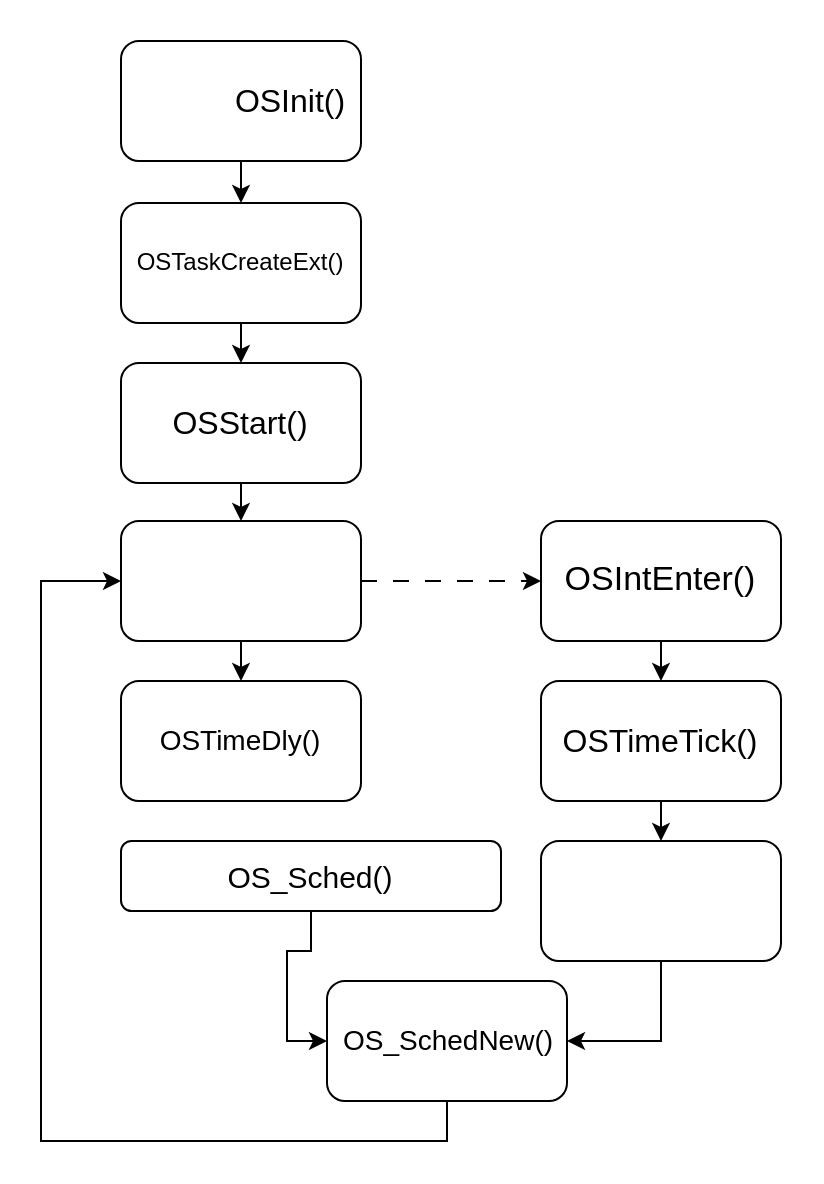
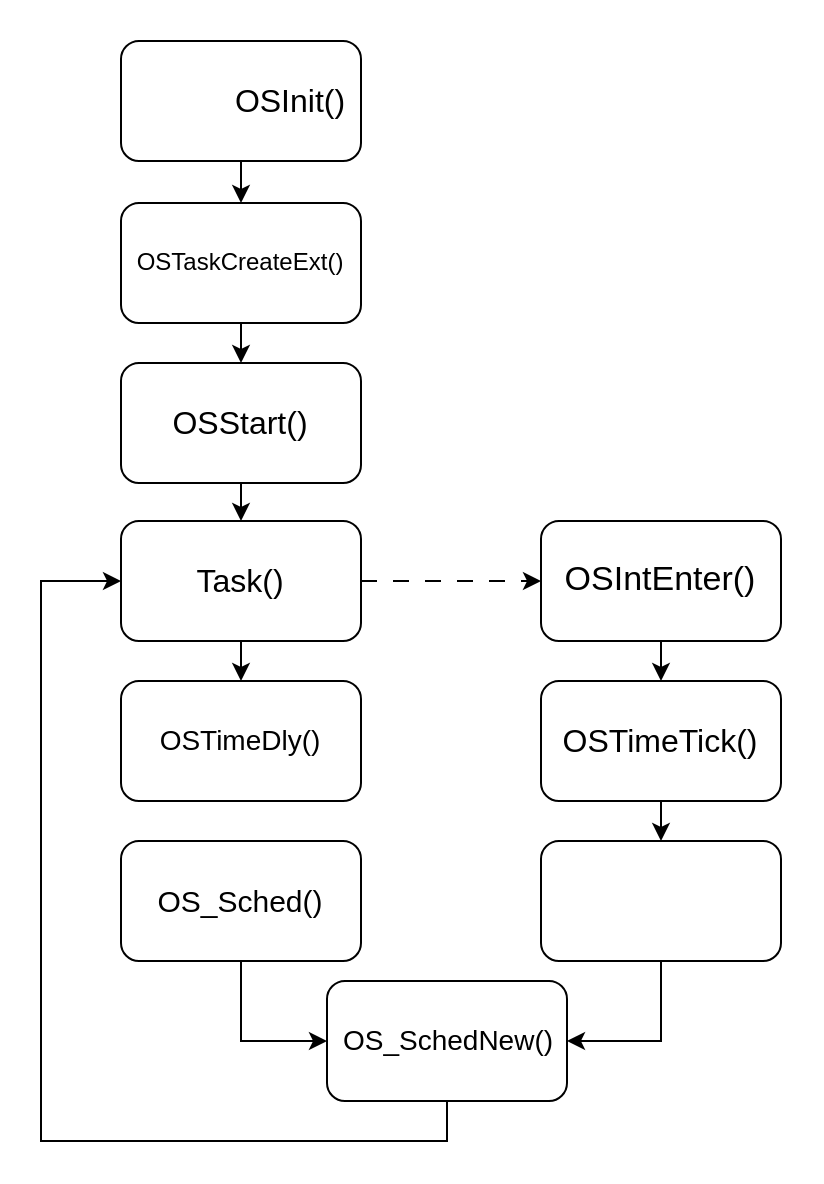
none -> (241, 581)
(311, 876) -> (241, 901)
